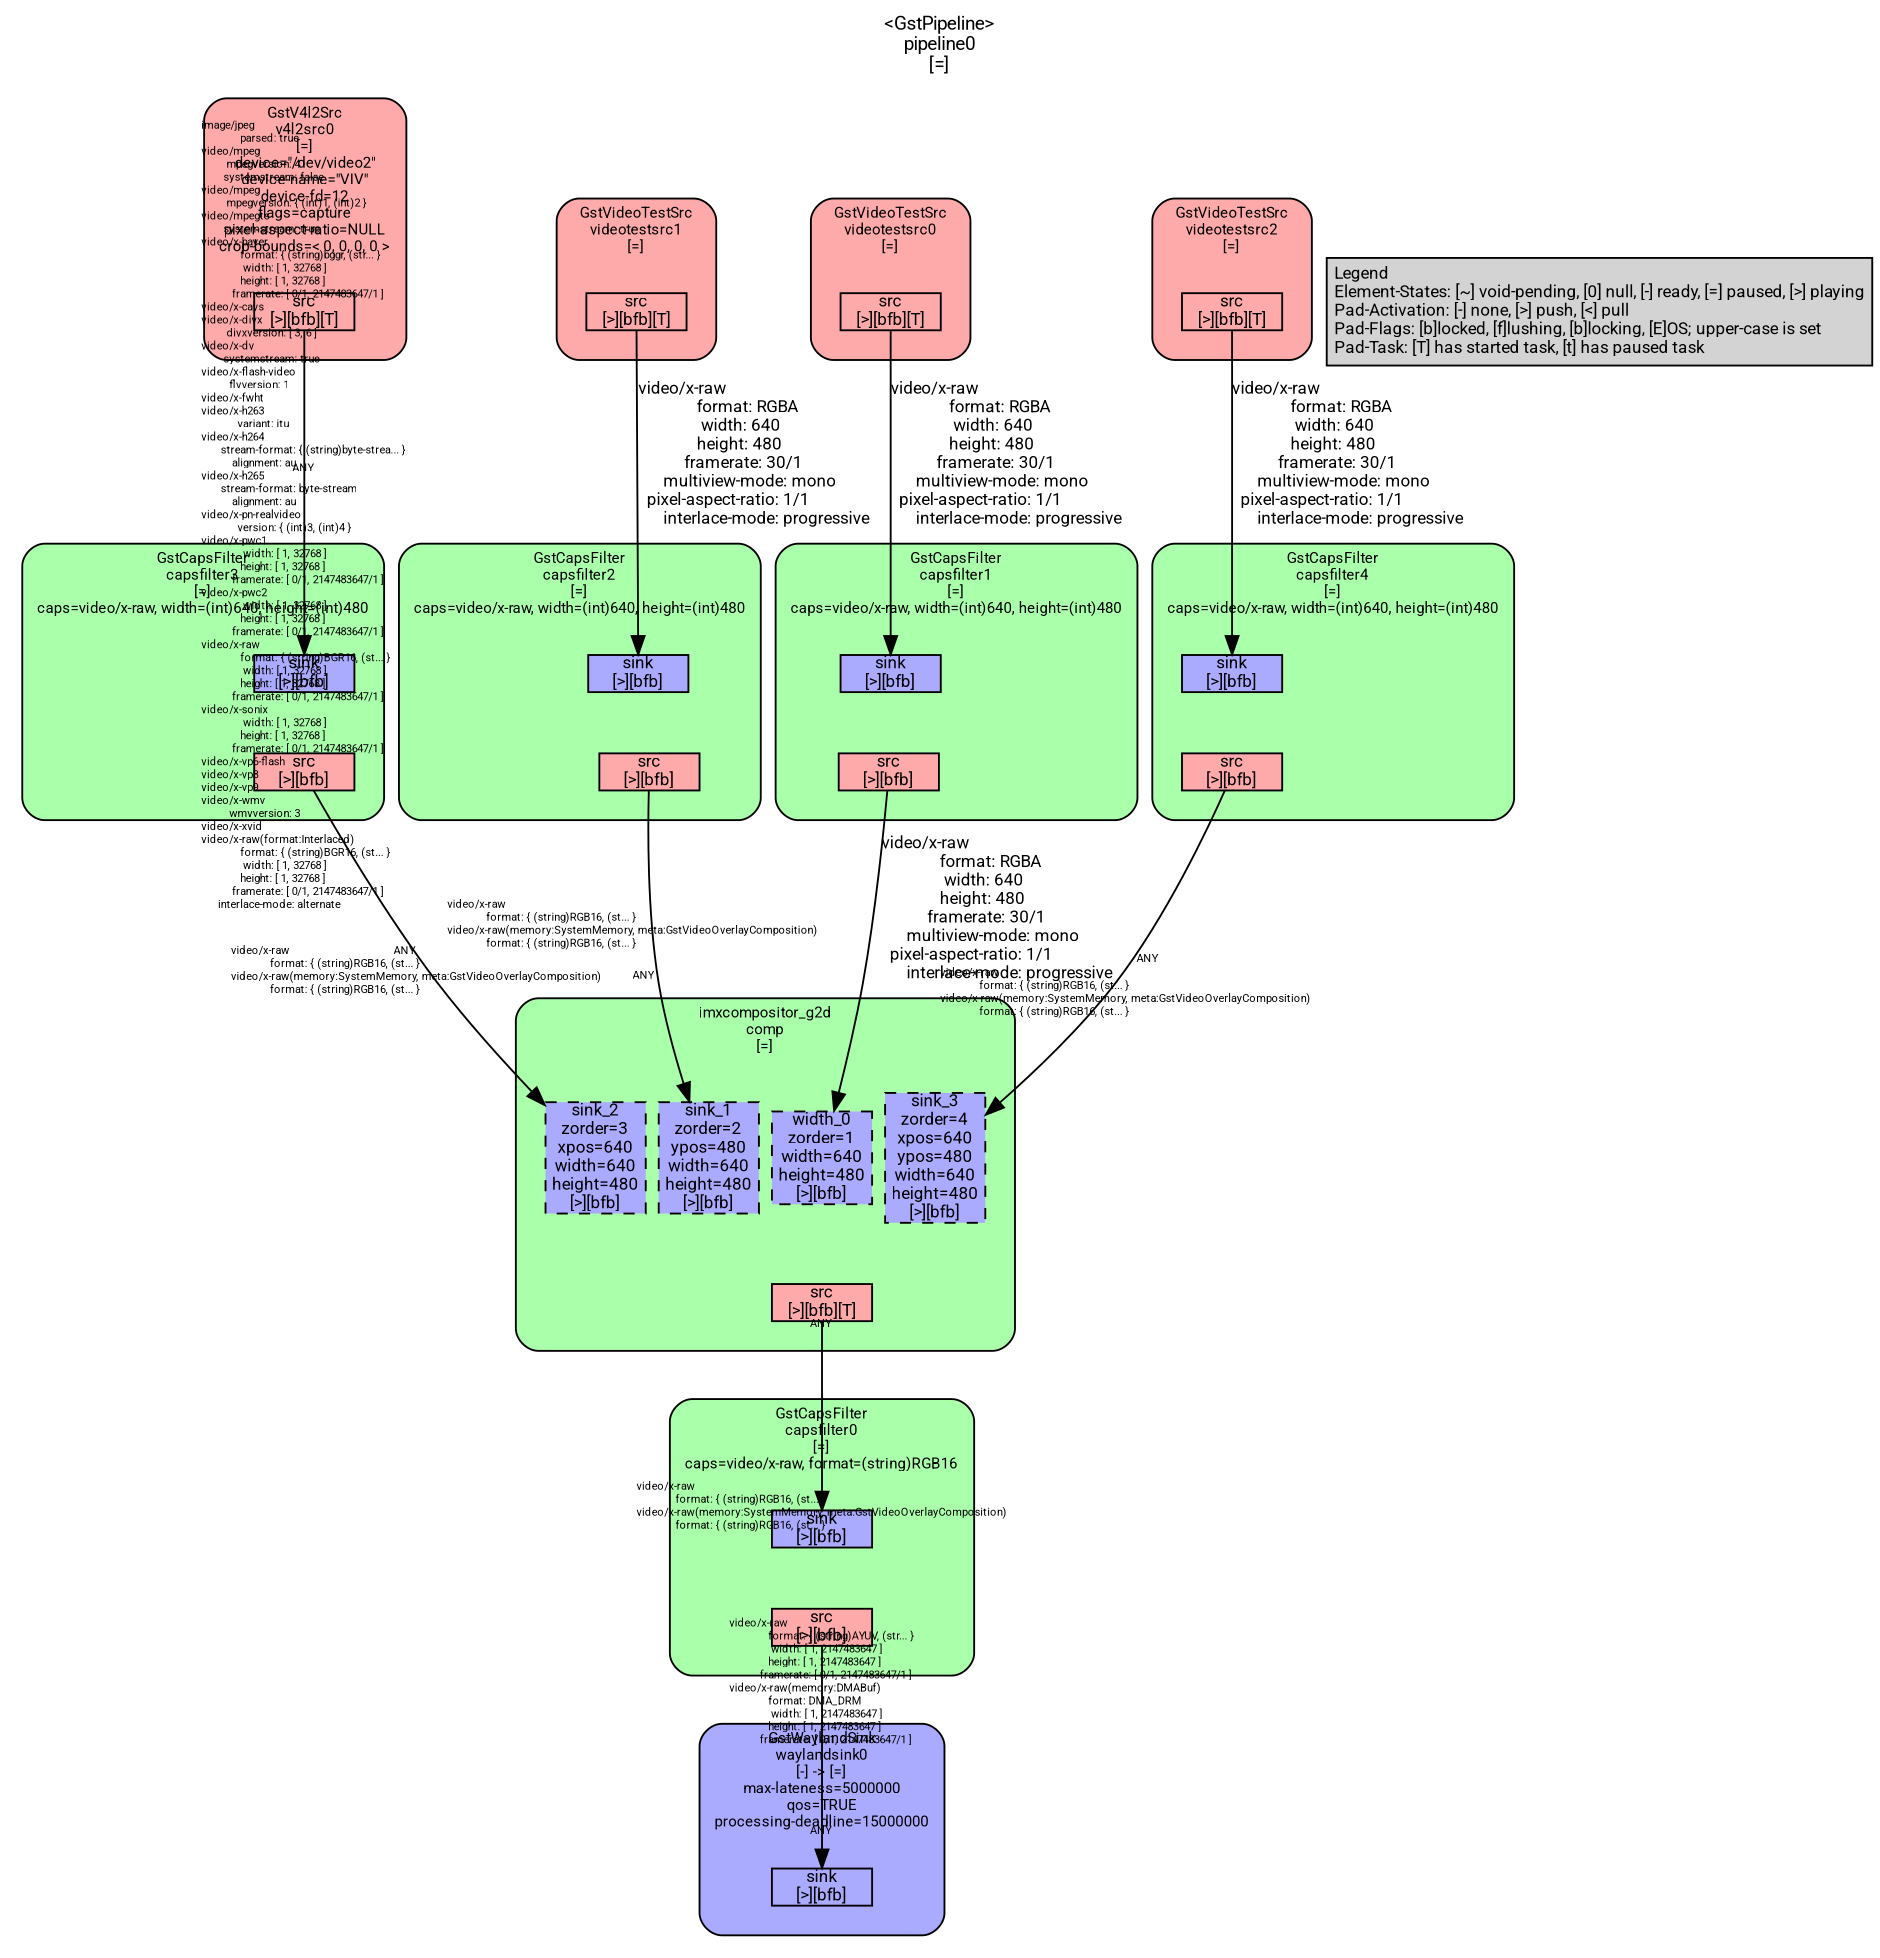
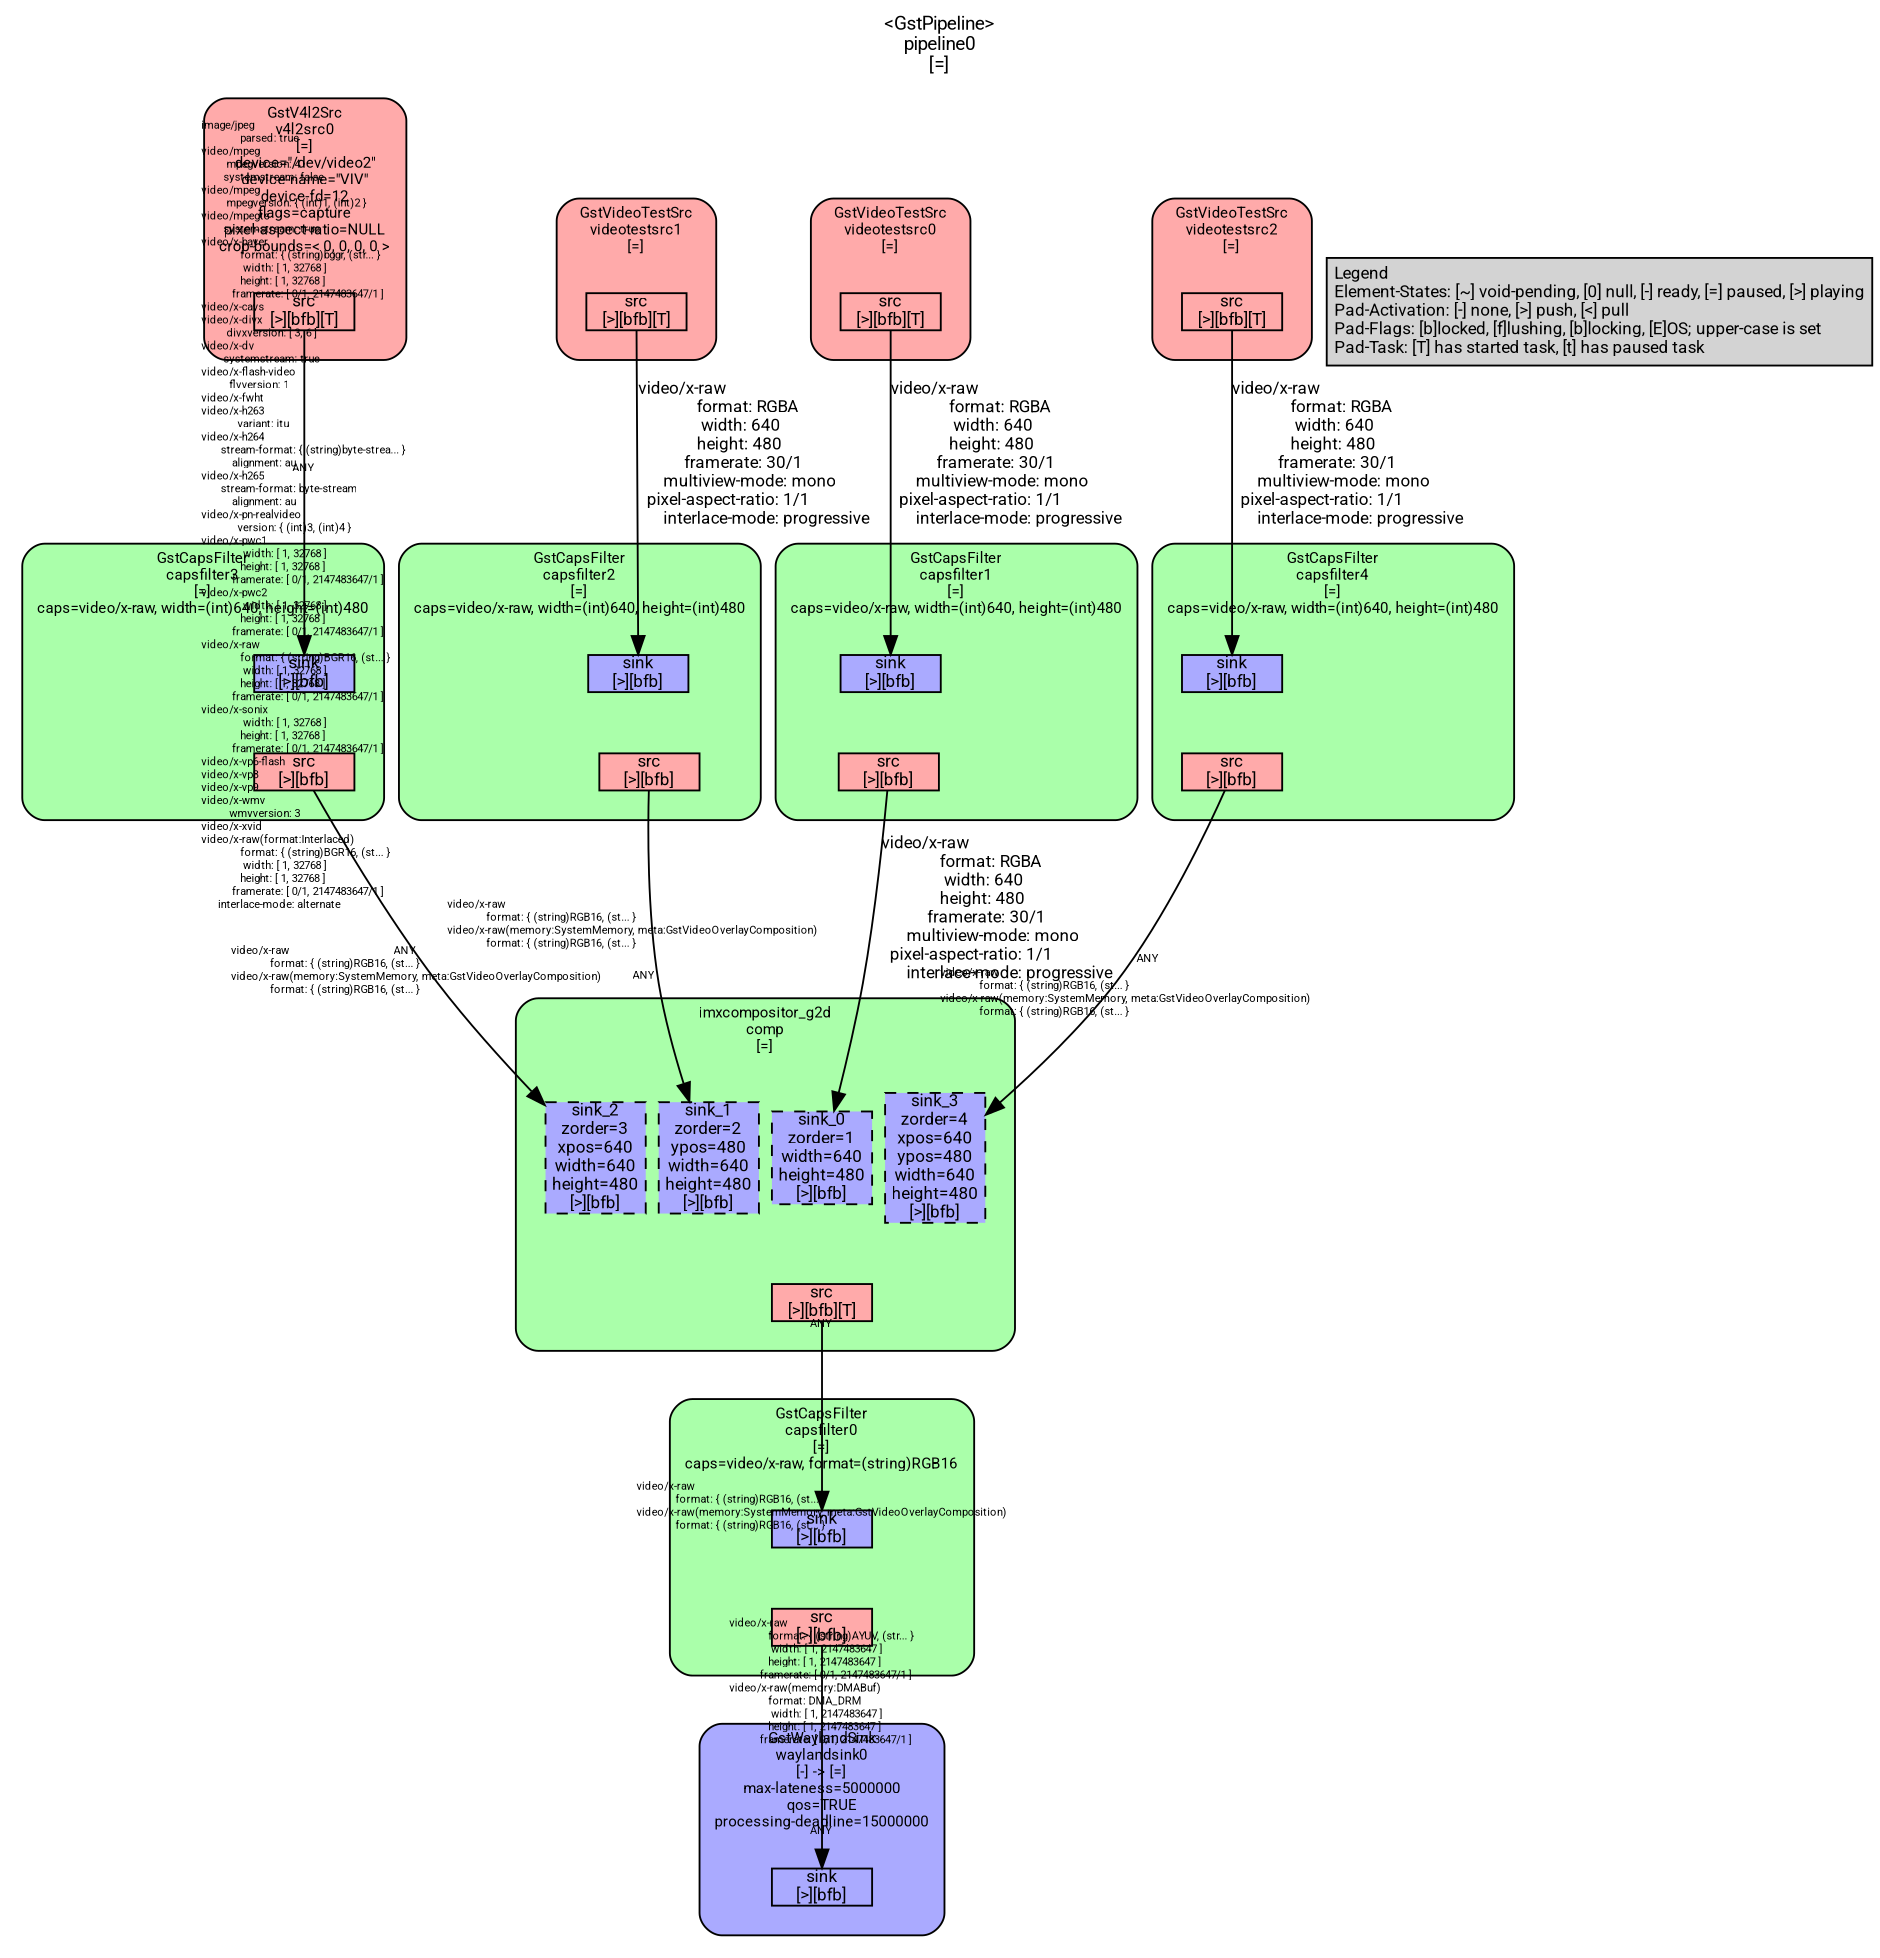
(822, 1158) -> (822, 1158)
